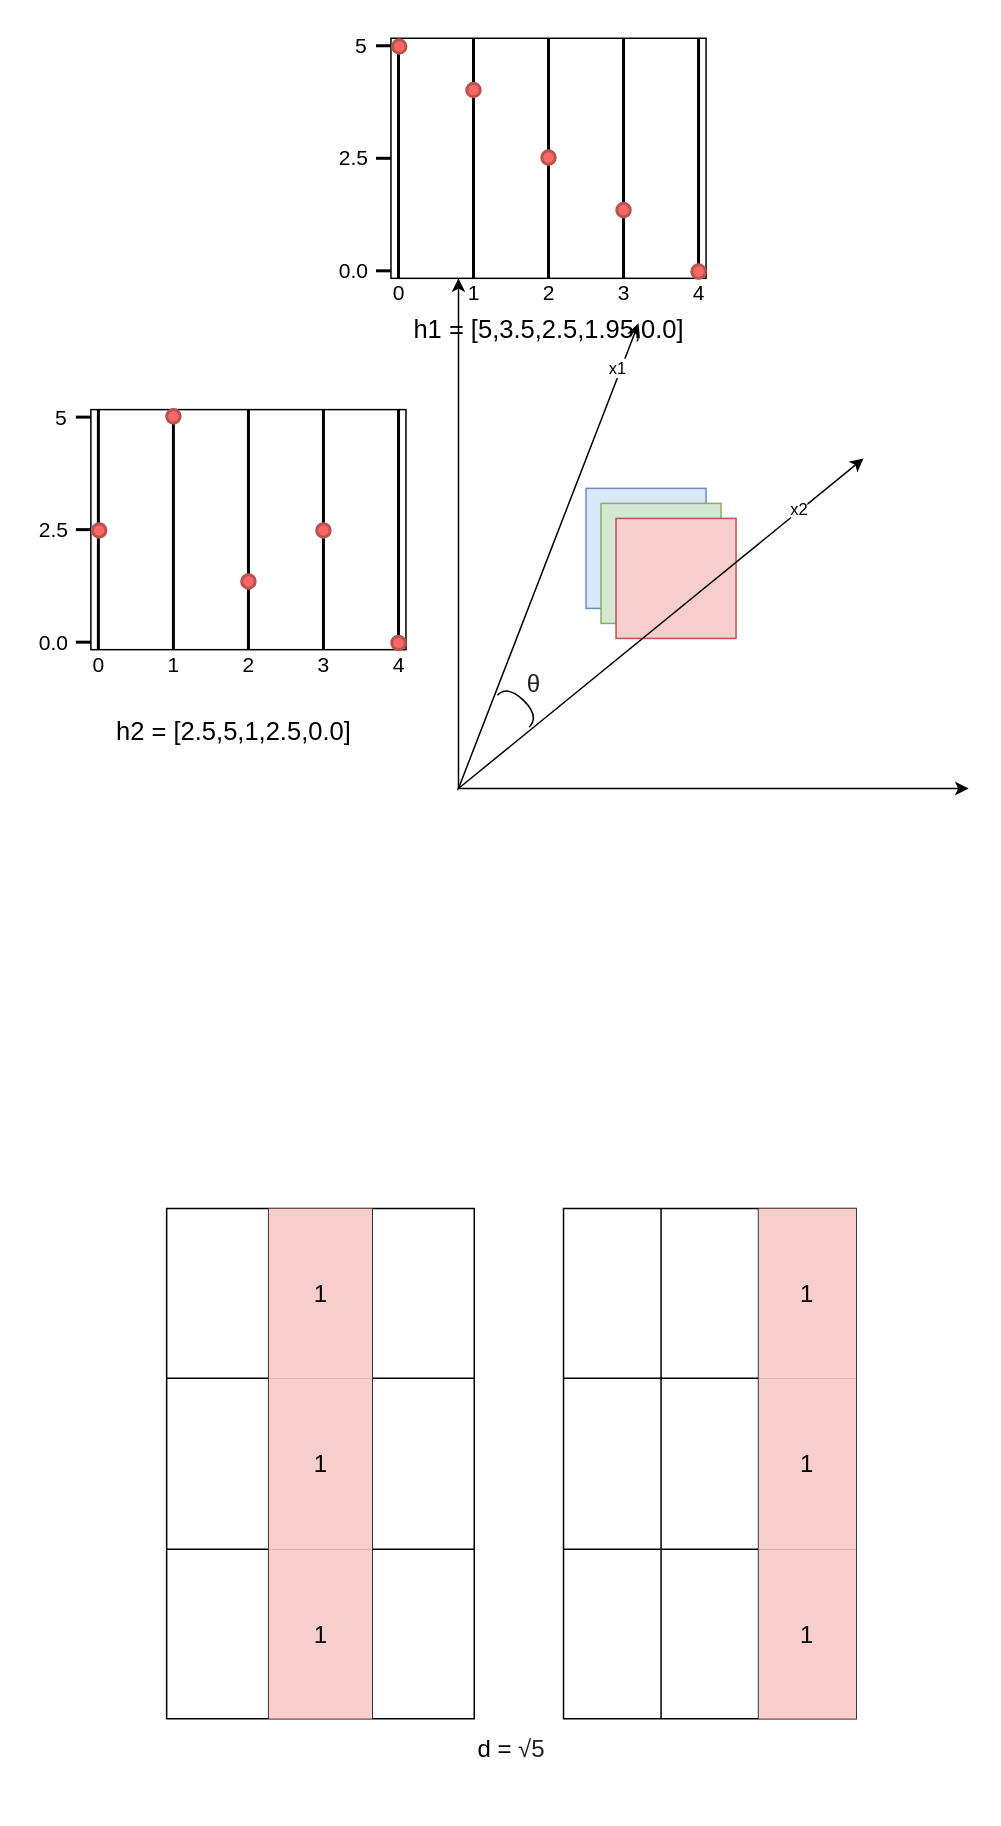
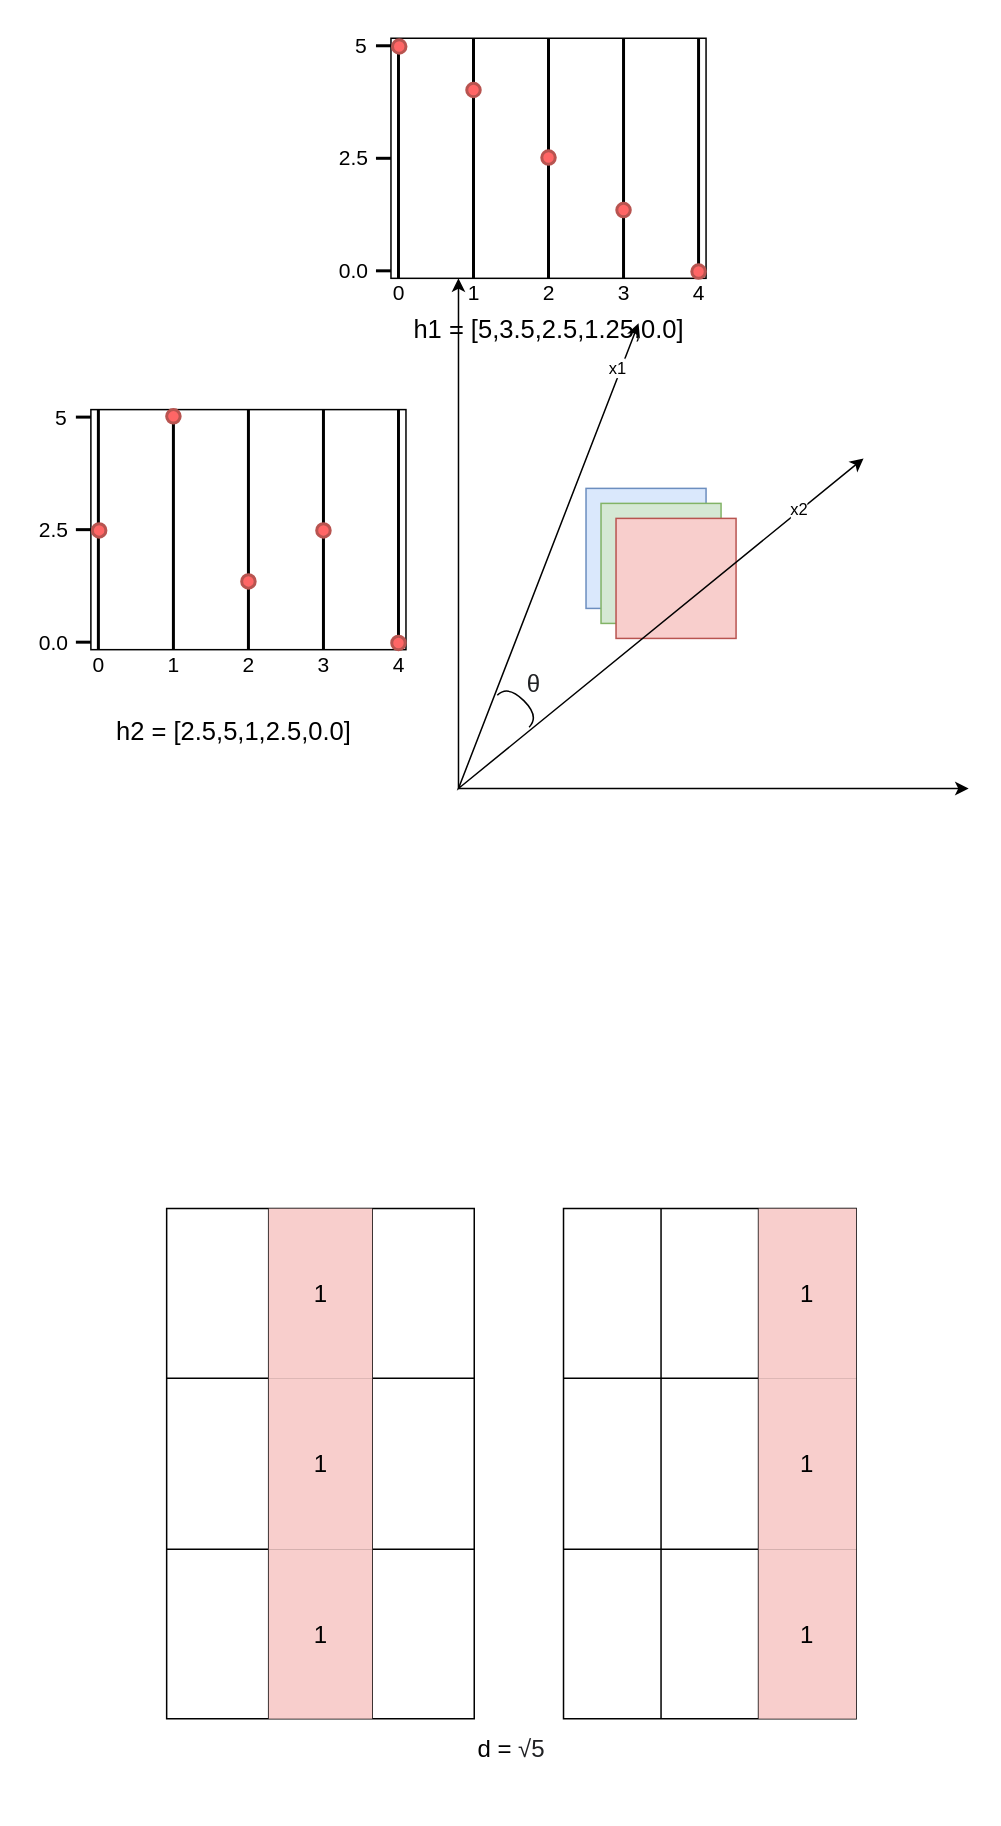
(549, 331) -> (549, 331)
